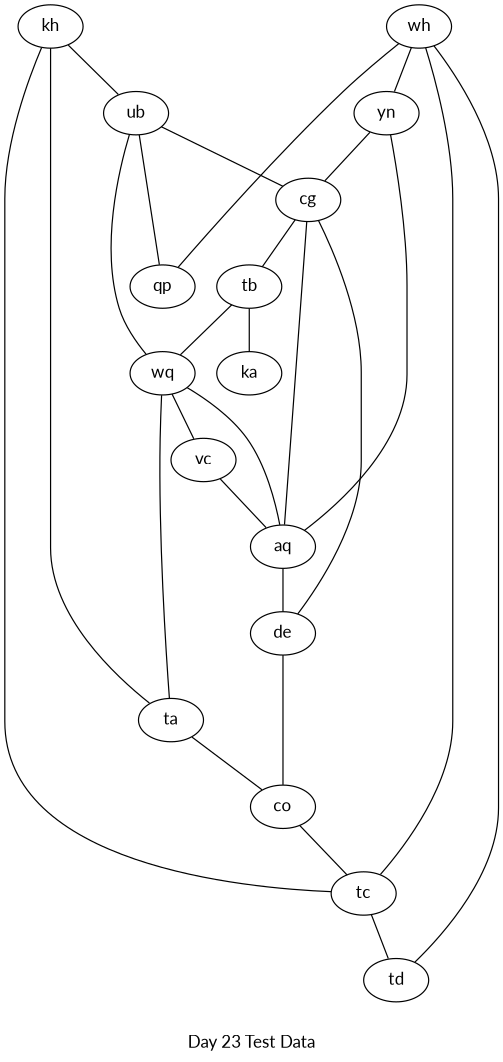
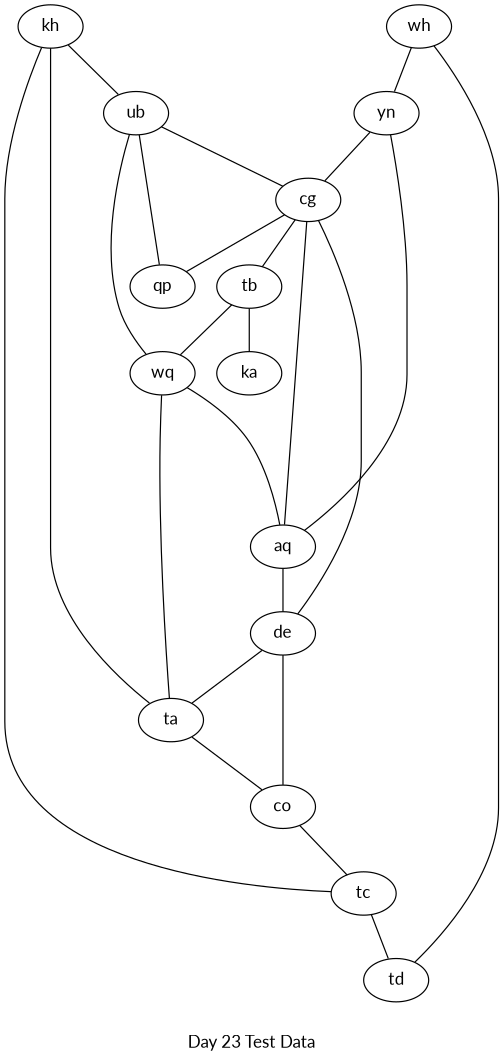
(284, 151) -> (235, 243)
(204, 460) -> none
(453, 470) -> none
none -> (227, 677)
